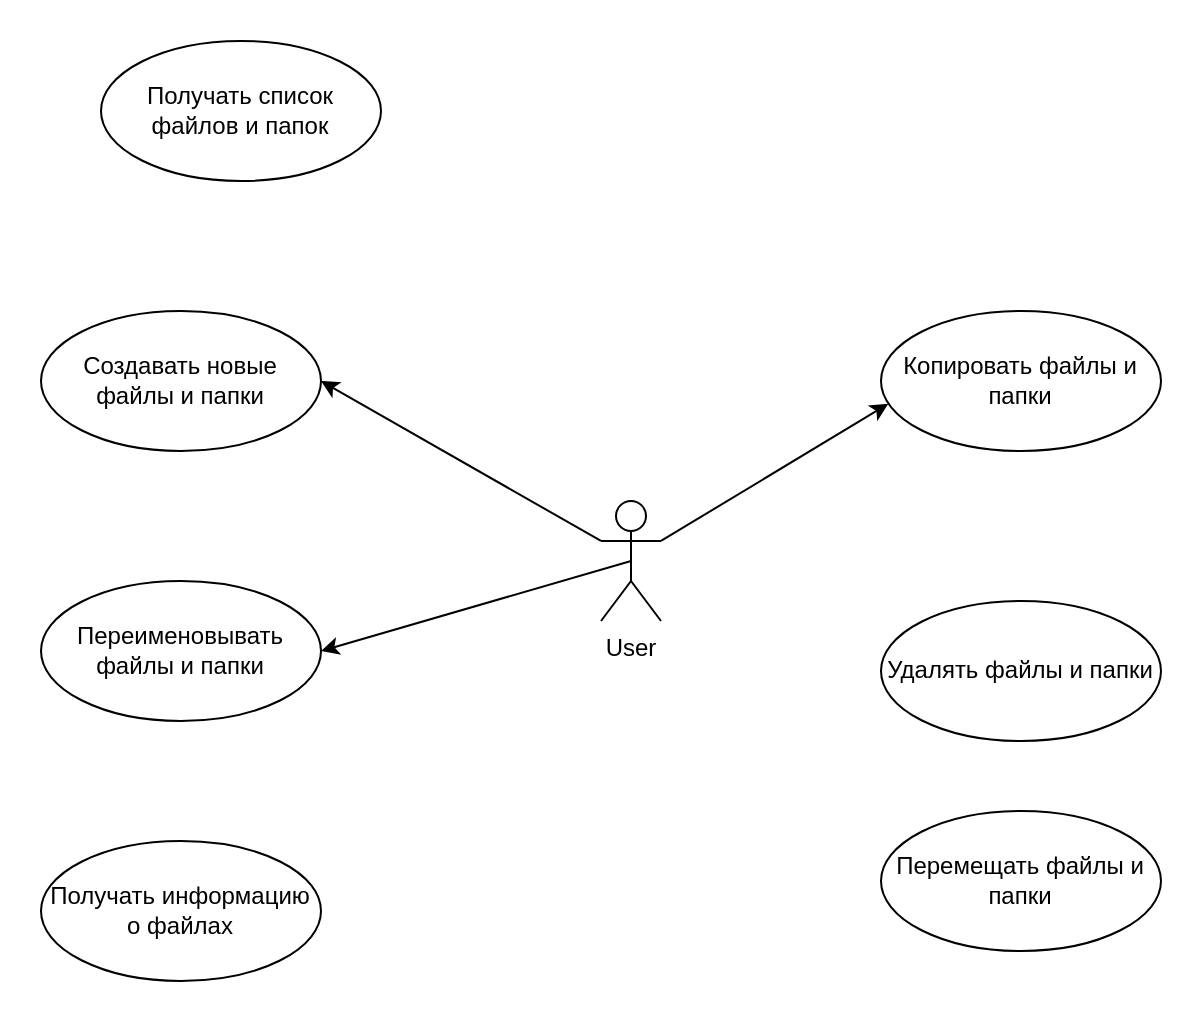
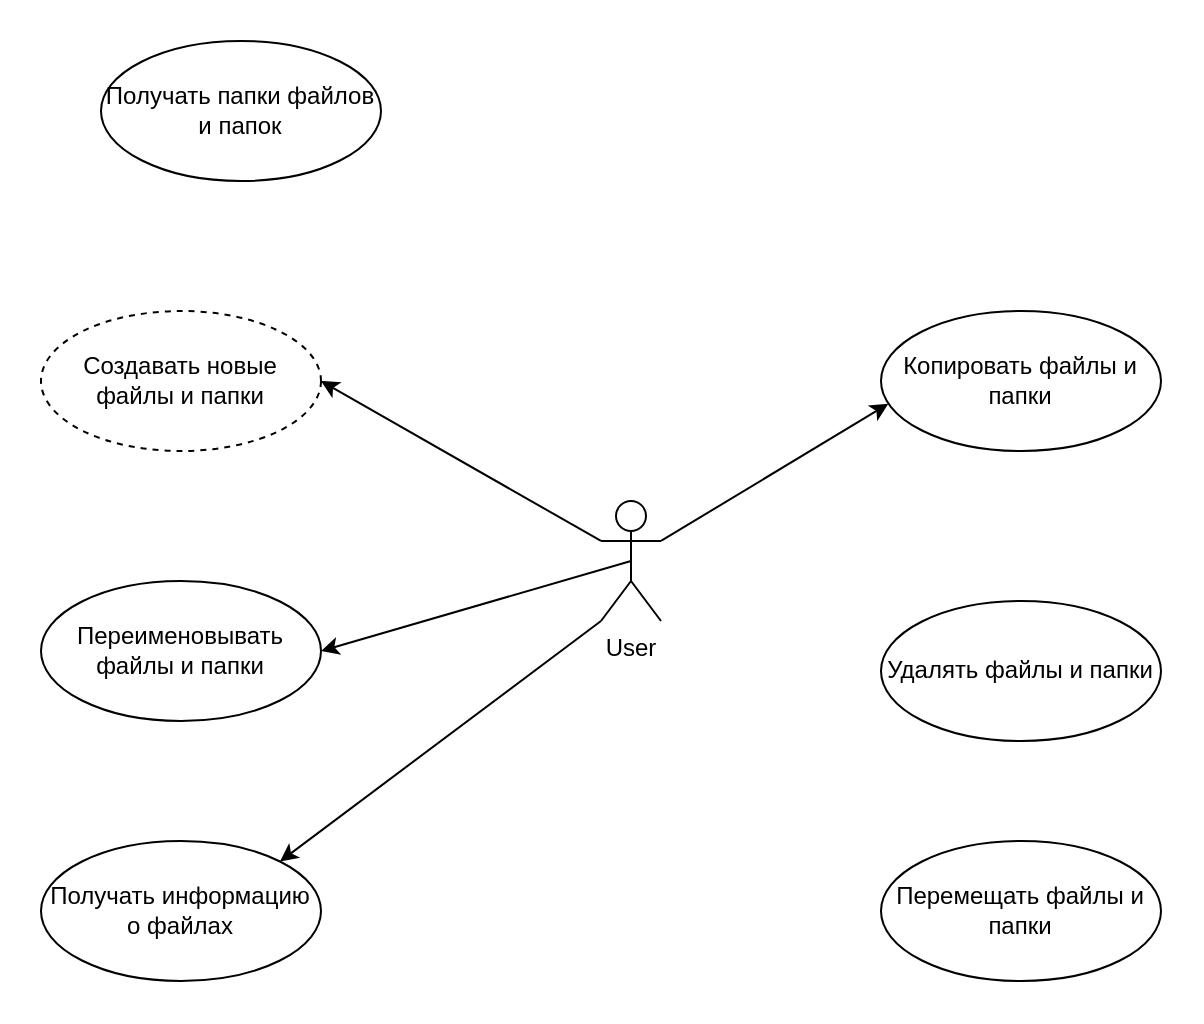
(241, 111) -> (241, 111)
(181, 381) -> (181, 381)
none -> (446, 737)
(1021, 881) -> (1021, 911)
